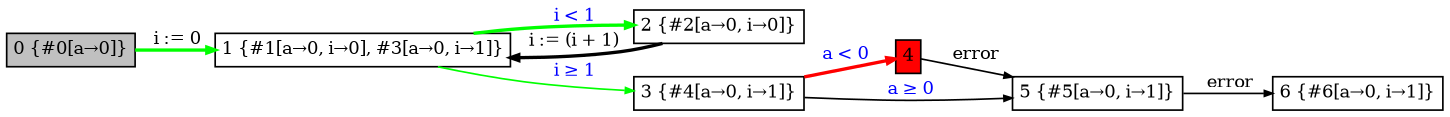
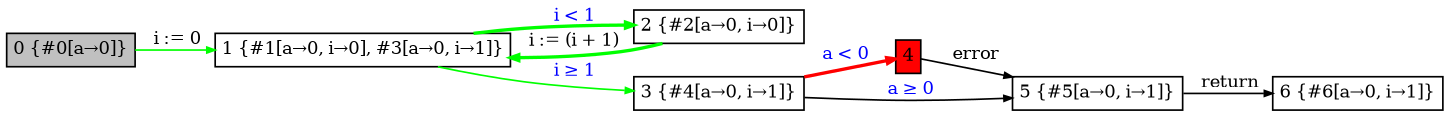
(171, 50) -> (171, 50)
(591, 55) -> (591, 55)
(1228, 83) -> (1228, 83)
